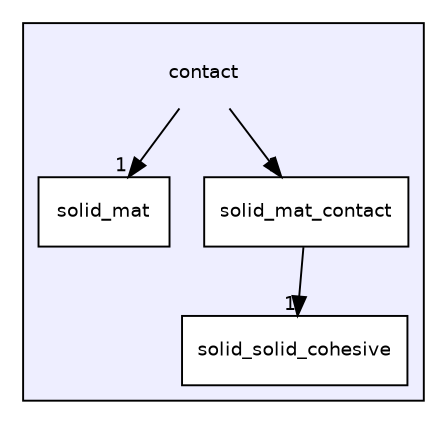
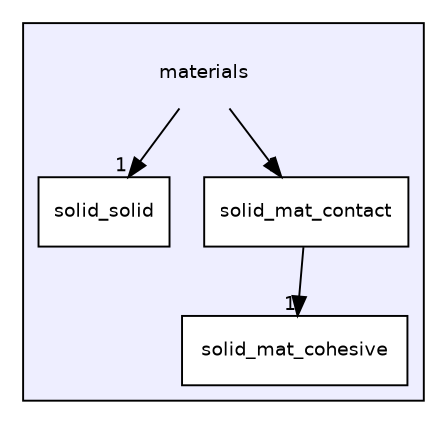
(204, 73) -> (204, 73)
(104, 212) -> (104, 212)
(295, 351) -> (295, 351)
